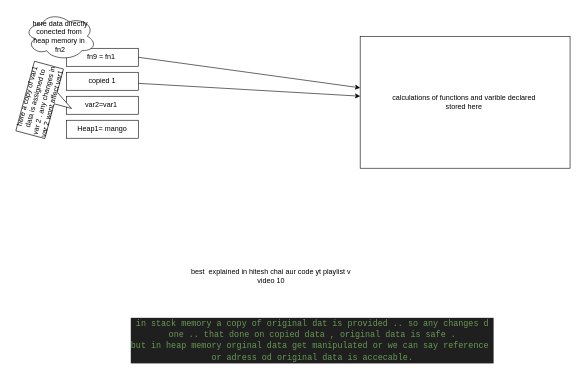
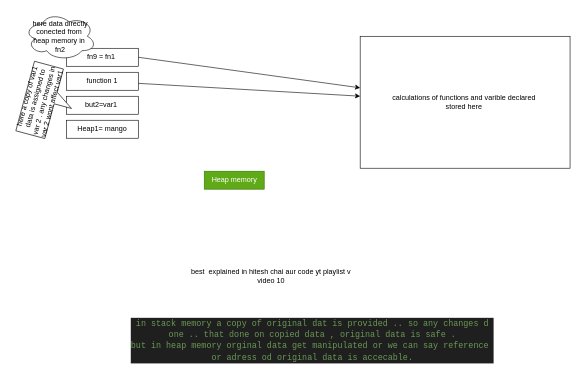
(102, 81) -> (102, 81)
(102, 105) -> (102, 105)
none -> (234, 180)
